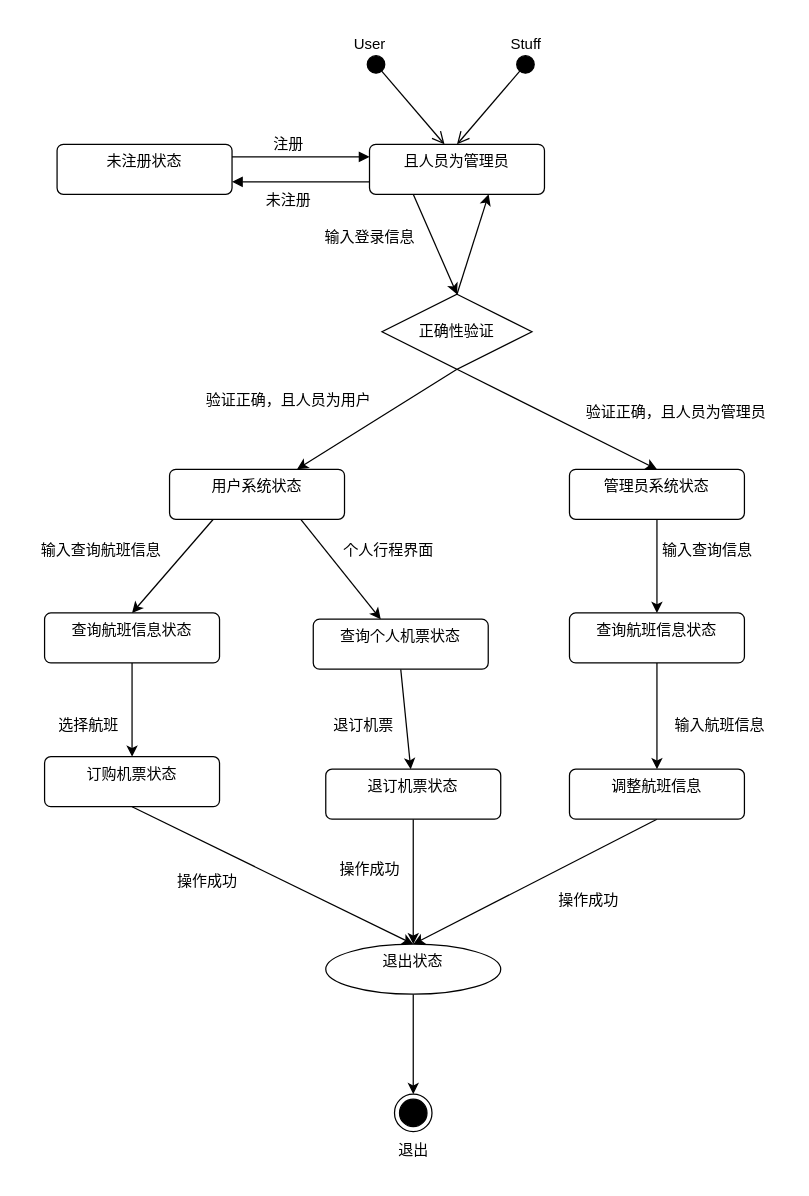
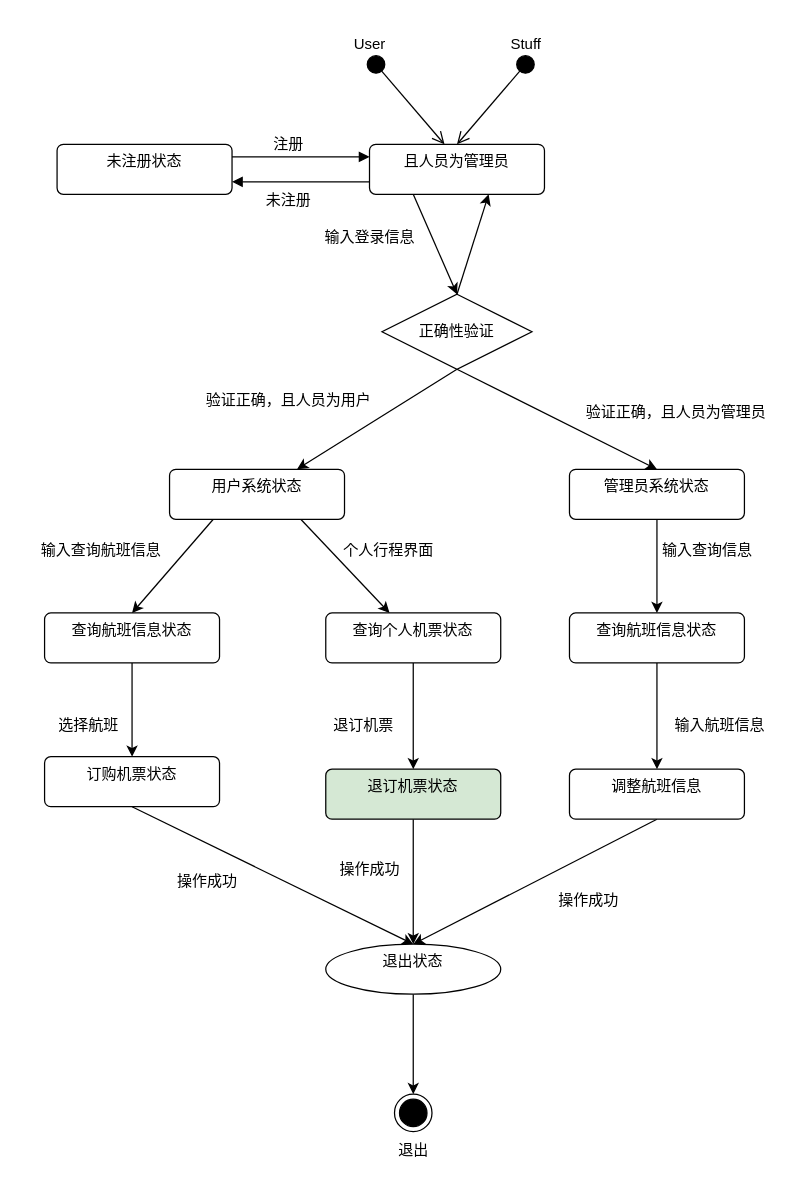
(401, 644) -> (413, 638)
(413, 794) -> (413, 794)
